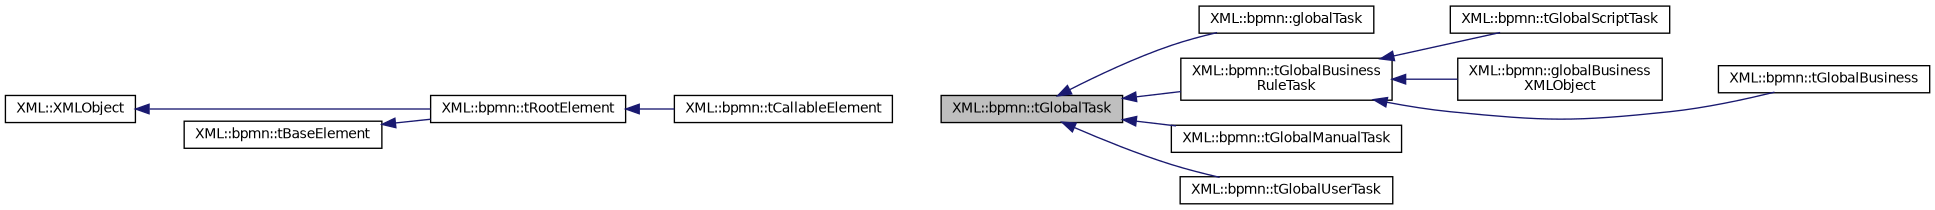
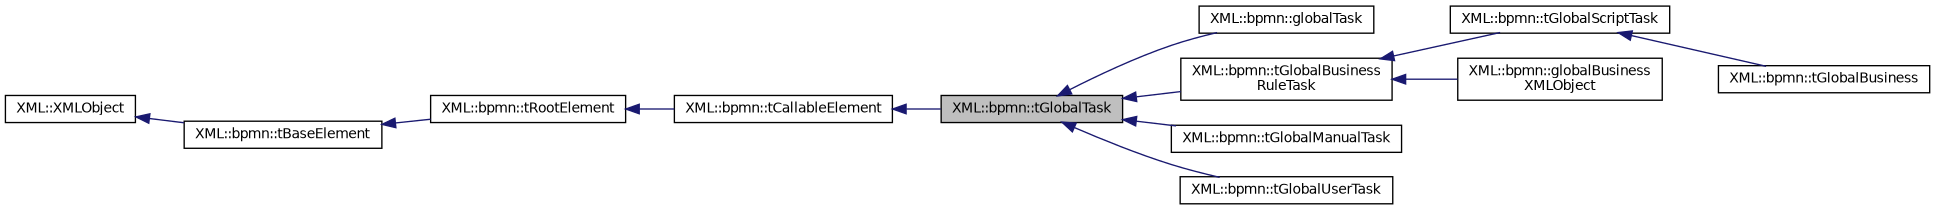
(290, 109) -> (167, 121)
none -> (924, 109)
(1581, 119) -> (1699, 51)
